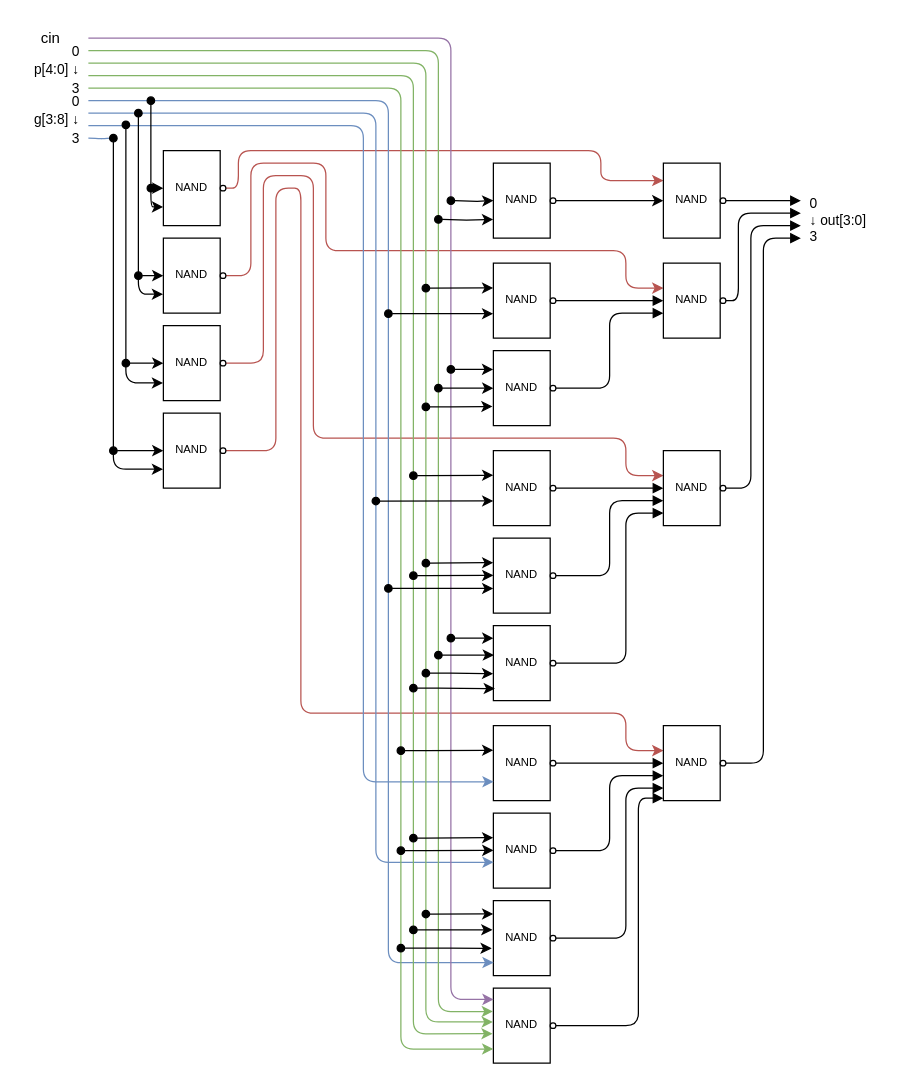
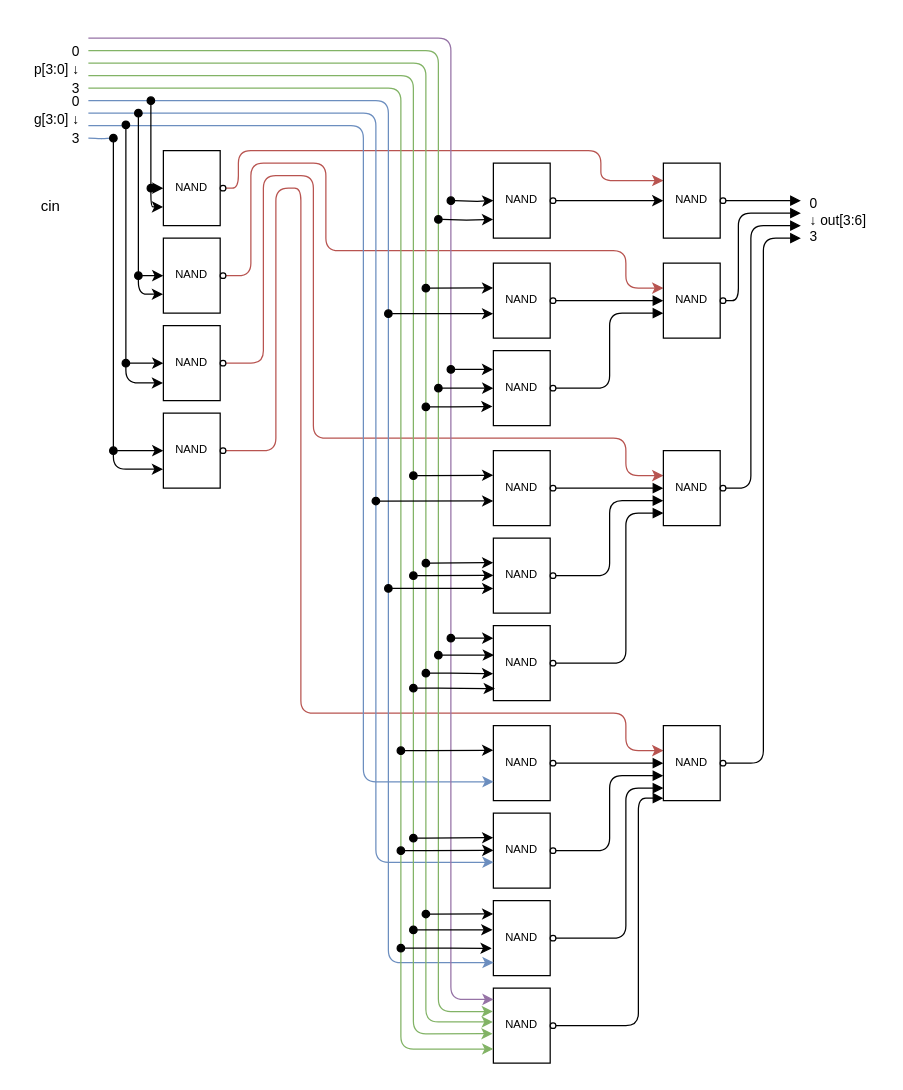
(51, 38) -> (51, 207)
(57, 69) -> (57, 69)
(57, 119) -> (57, 119)
(838, 219) -> (838, 219)
